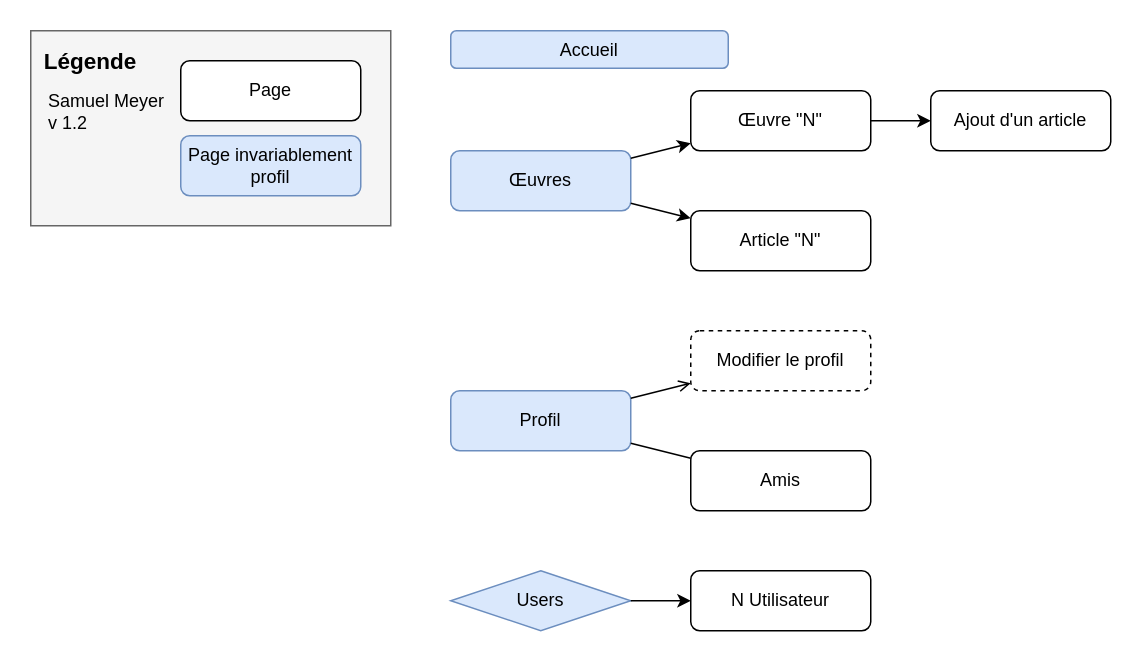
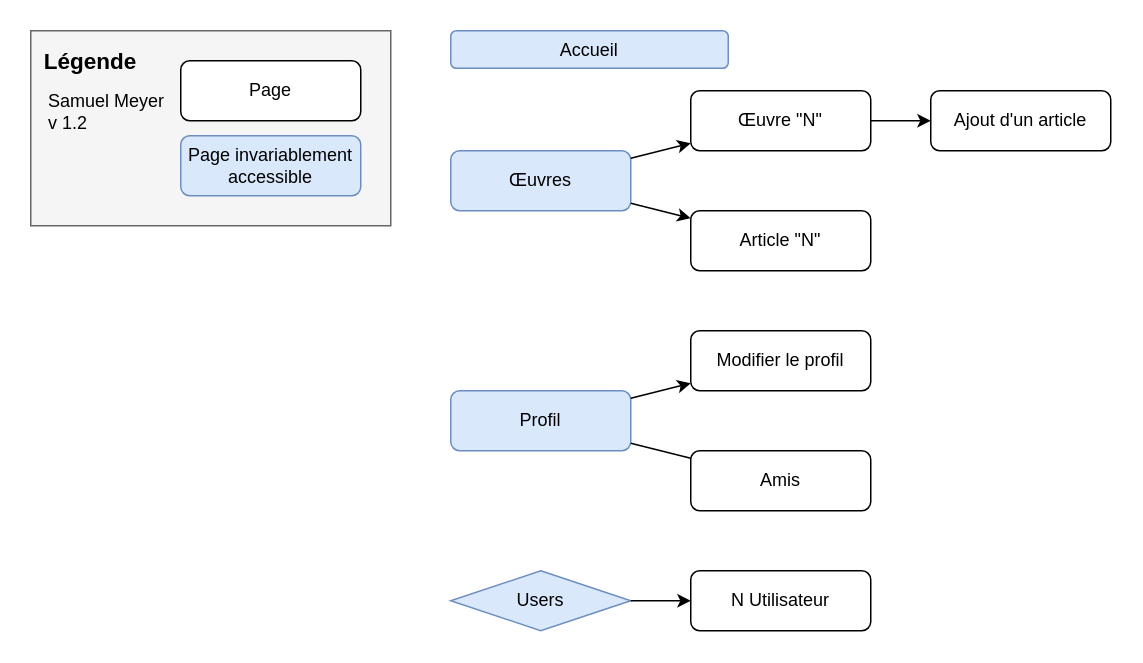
(271, 166) -> (271, 166)
(781, 361) -> (781, 361)
(683, 385) -> (680, 386)
